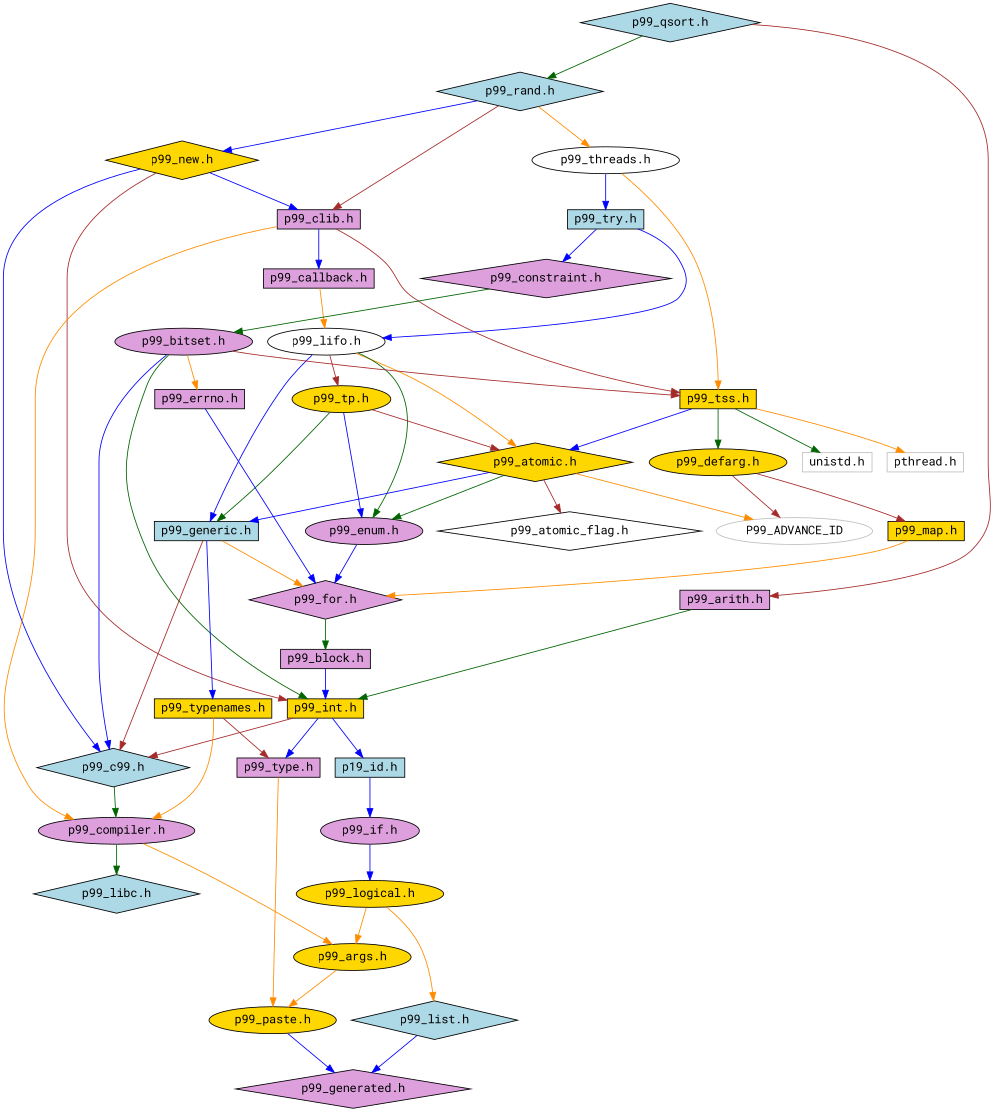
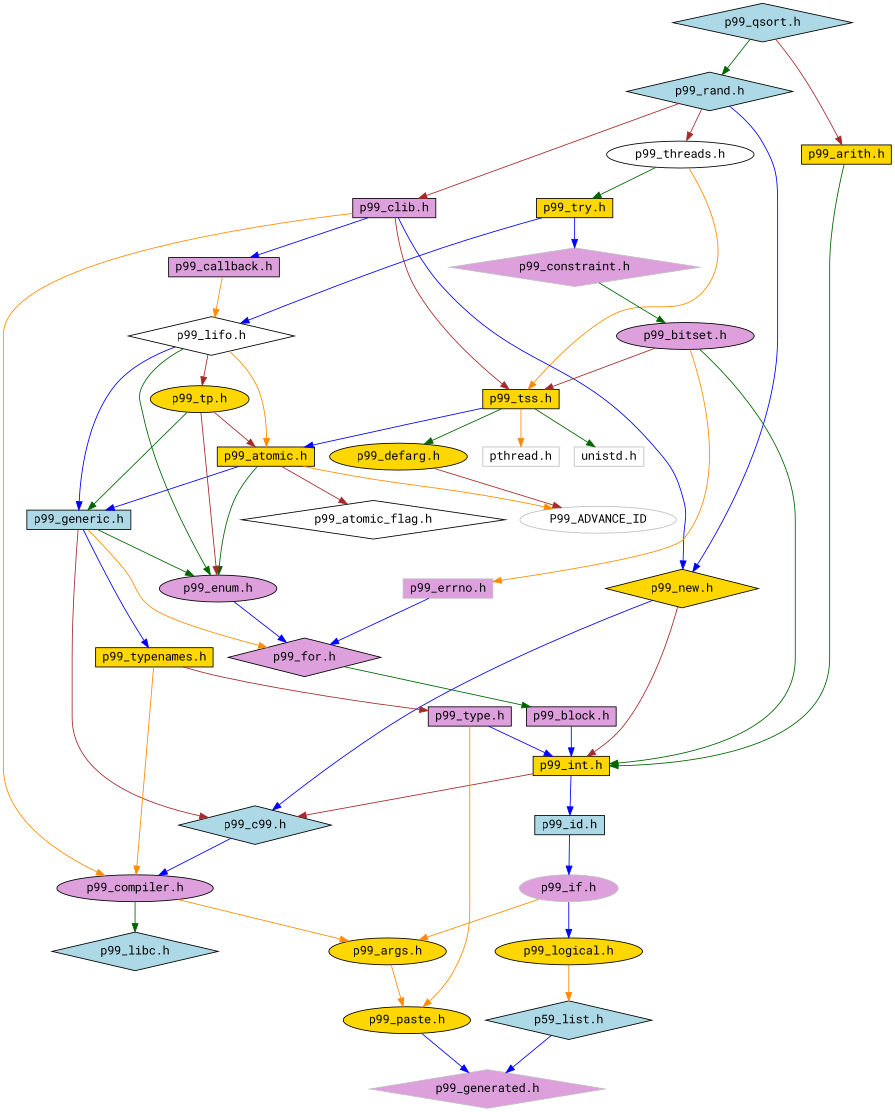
(561, 124) -> (696, 121)
(606, 188) -> (628, 181)
(250, 190) -> (567, 375)
(606, 219) -> (575, 208)
(546, 279) -> (575, 267)
(326, 342) -> (211, 336)
(200, 399) -> (448, 589)
(352, 461) -> (208, 489)
(535, 462) -> (266, 457)
(926, 531) -> none
(99, 536) -> none
none -> (142, 551)
(725, 600) -> (846, 155)
(305, 735) -> (517, 739)
(370, 768) -> (570, 825)
(115, 798) -> (199, 855)
(370, 831) -> (569, 888)
(362, 921) -> (483, 918)
(435, 1020) -> (569, 1020)
(353, 1089) -> (487, 1089)
